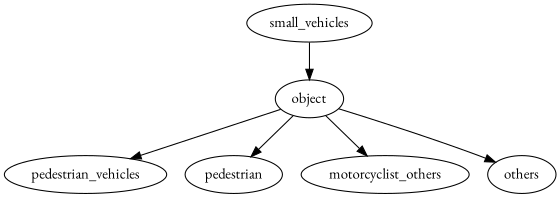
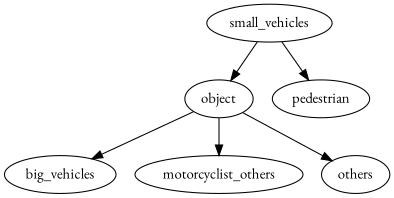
(276, 133) -> (292, 57)
(86, 175) -> (60, 175)
